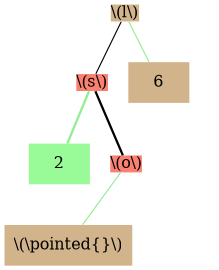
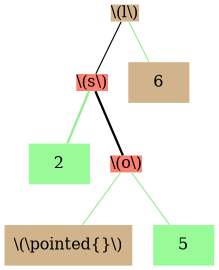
none -> (184, 245)
